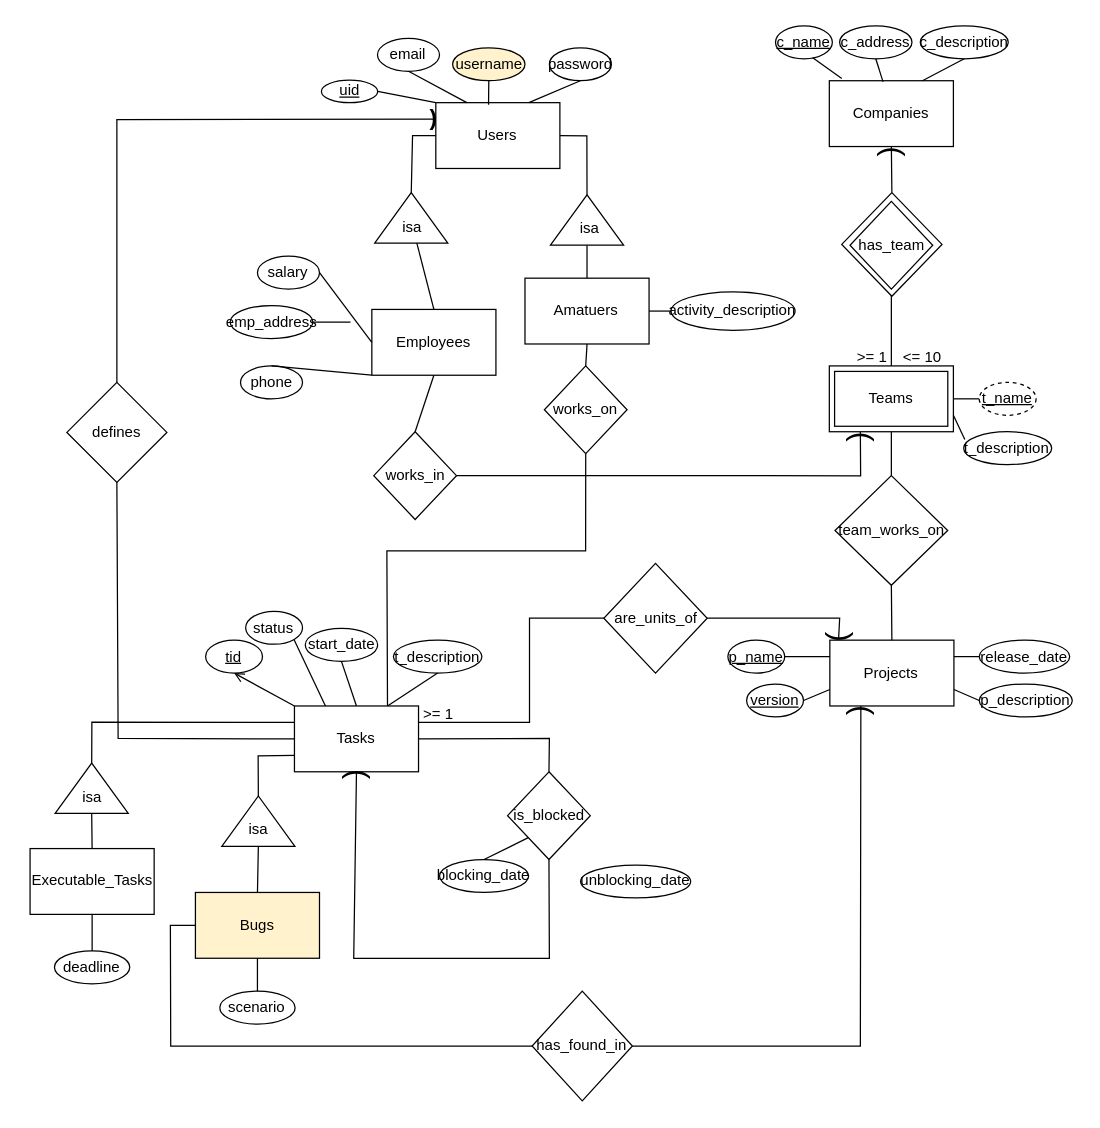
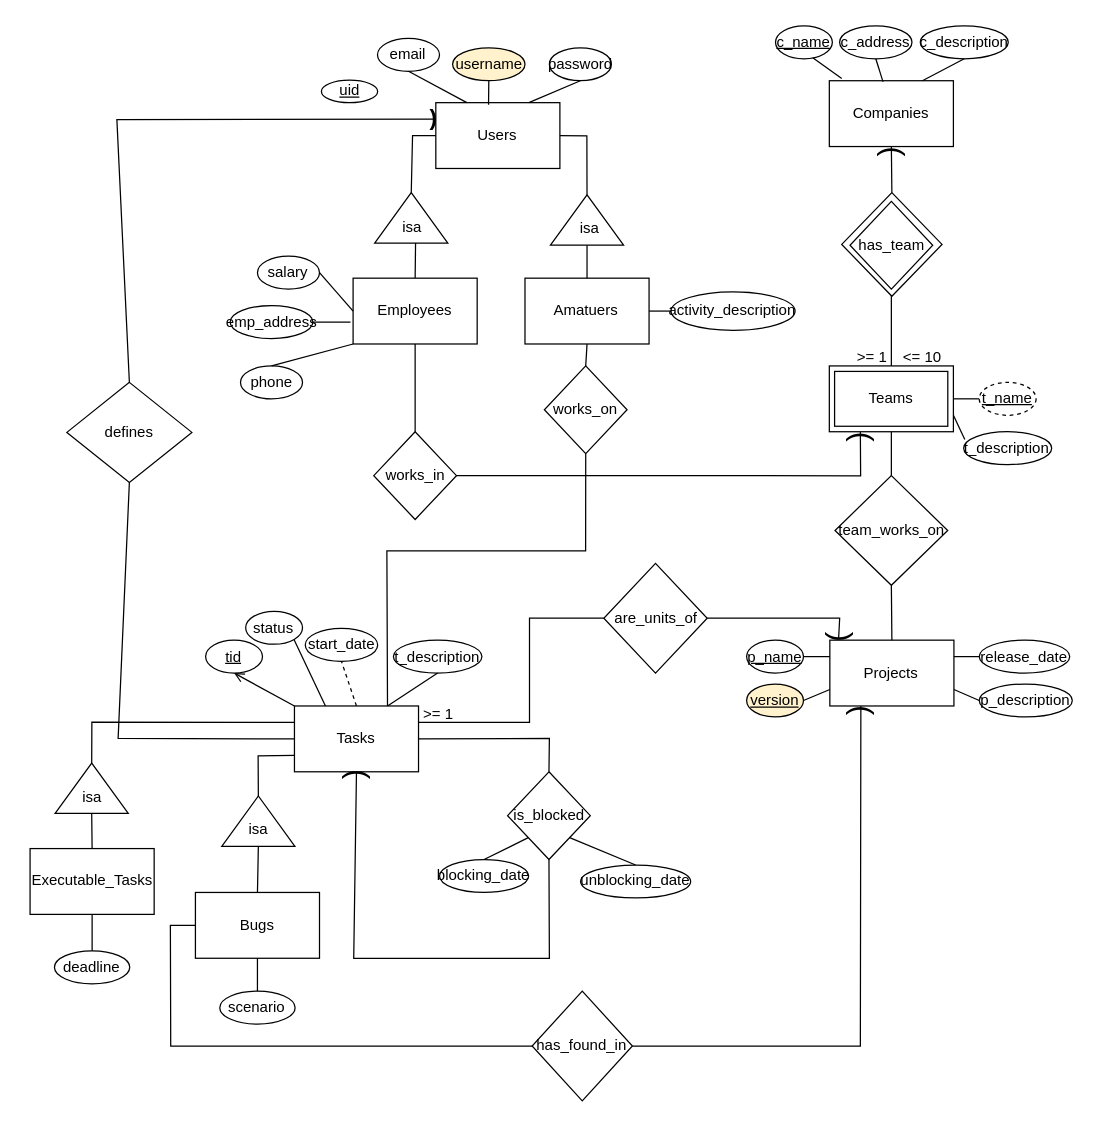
(407, 97) -> none
(434, 342) -> (415, 311)
(117, 432) -> (129, 432)
(756, 656) -> (775, 656)
(348, 682) -> (348, 682)
(775, 700) -> (775, 700)
none -> (602, 851)
(257, 925) -> (257, 925)
